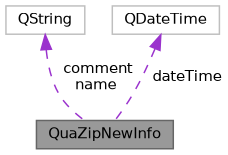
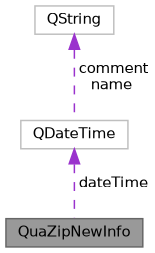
(57, 90) -> (74, 85)
